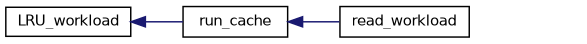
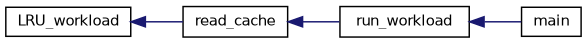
(235, 22) -> (235, 22)
(405, 22) -> (405, 22)
none -> (551, 22)
